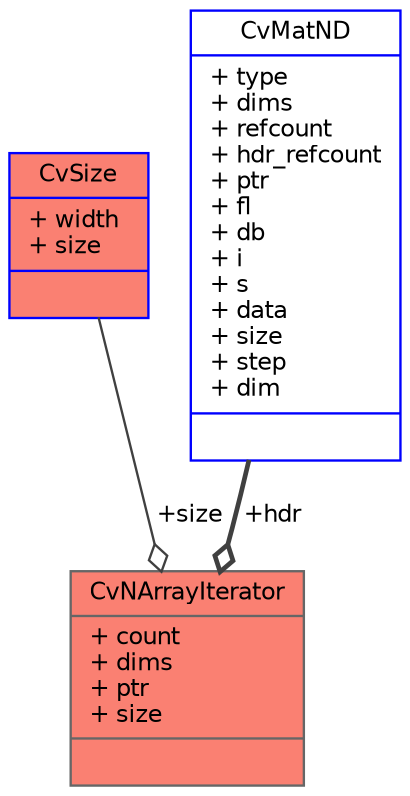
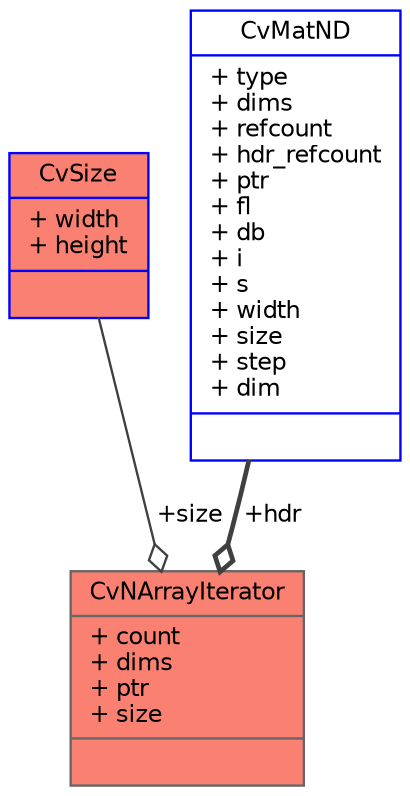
(65, 246) -> (79, 246)
(250, 311) -> (256, 311)
